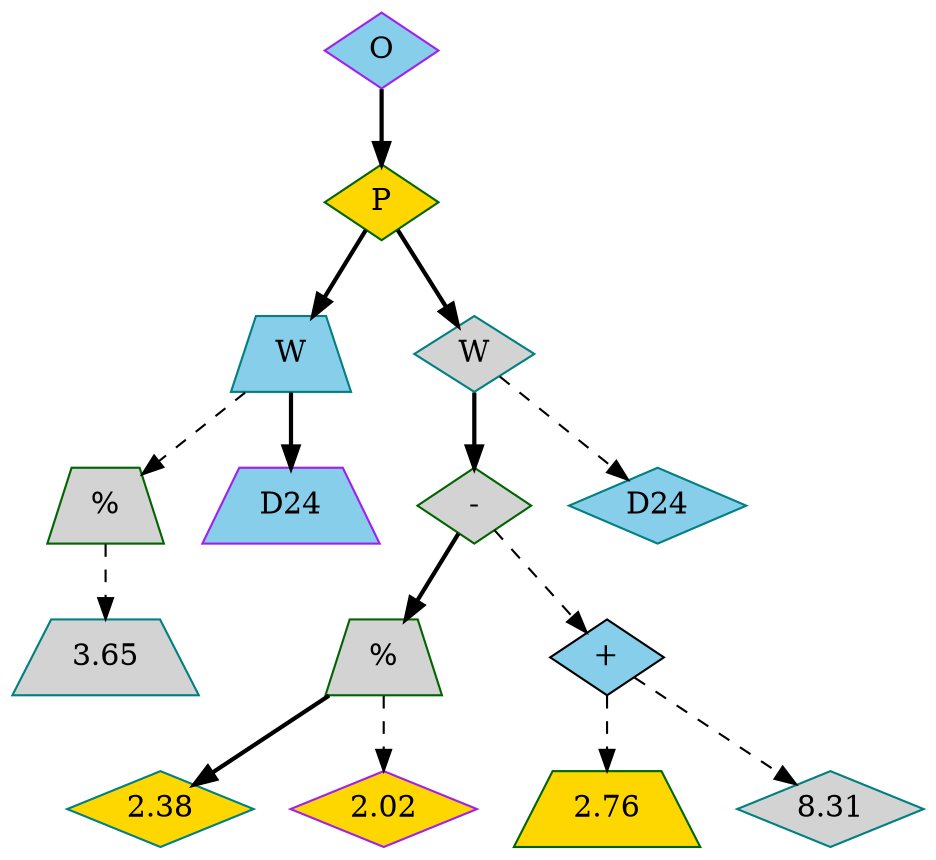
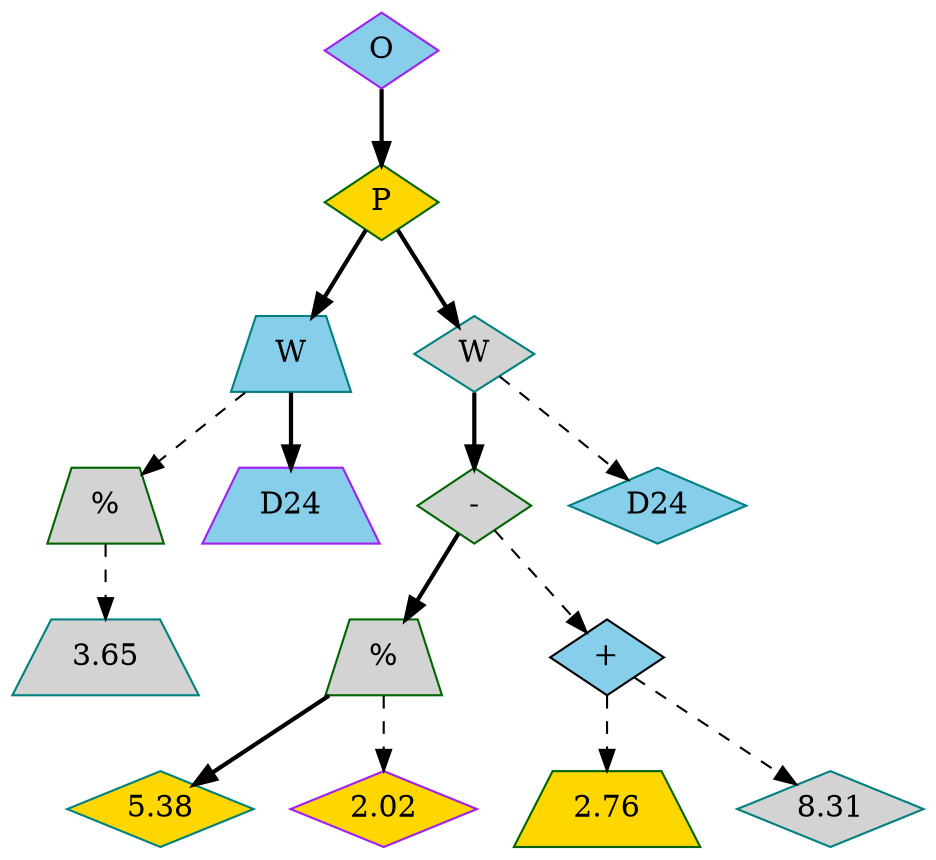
(160, 809) -> (160, 809)
